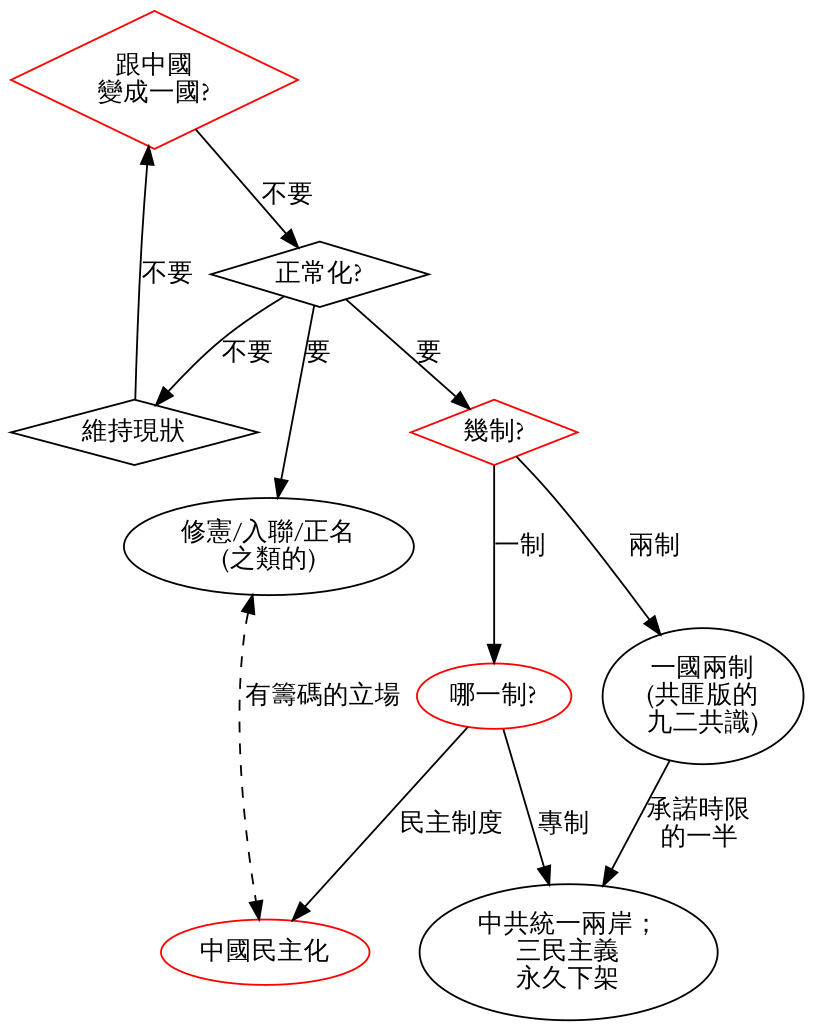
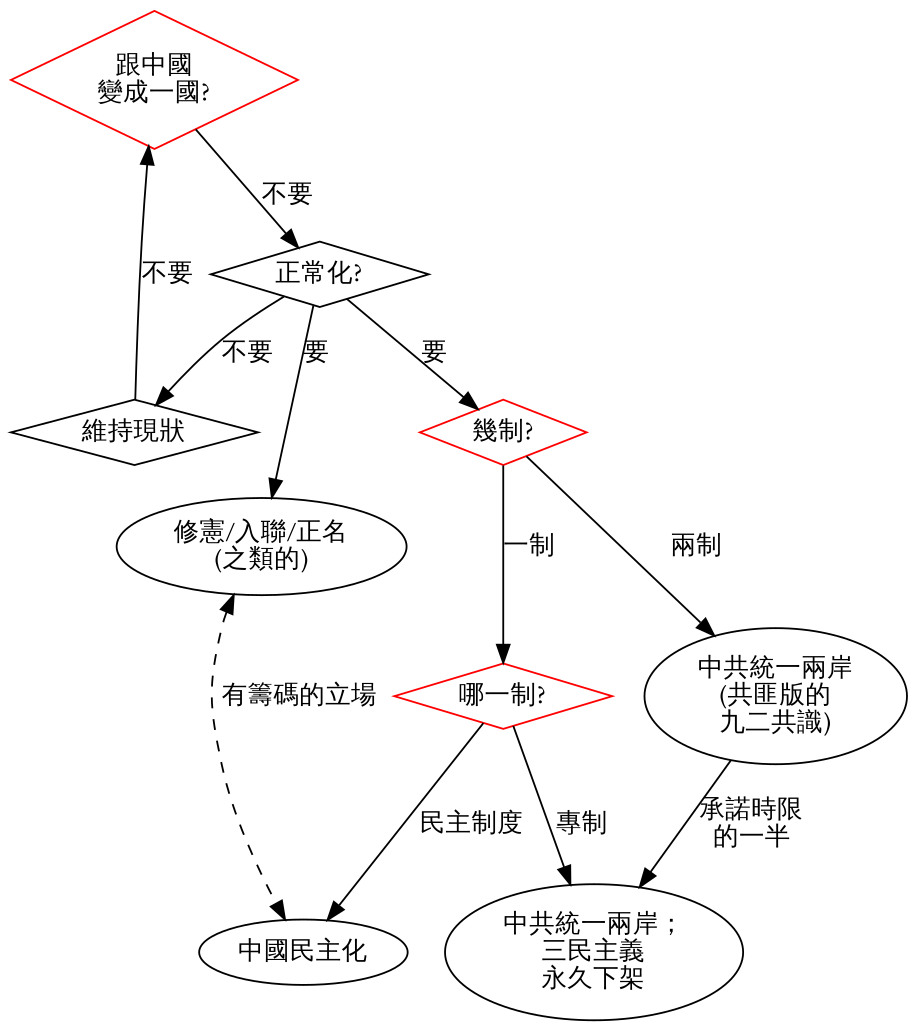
(494, 696) -> (503, 696)
(703, 696) -> (776, 696)
(265, 952) -> (303, 952)
